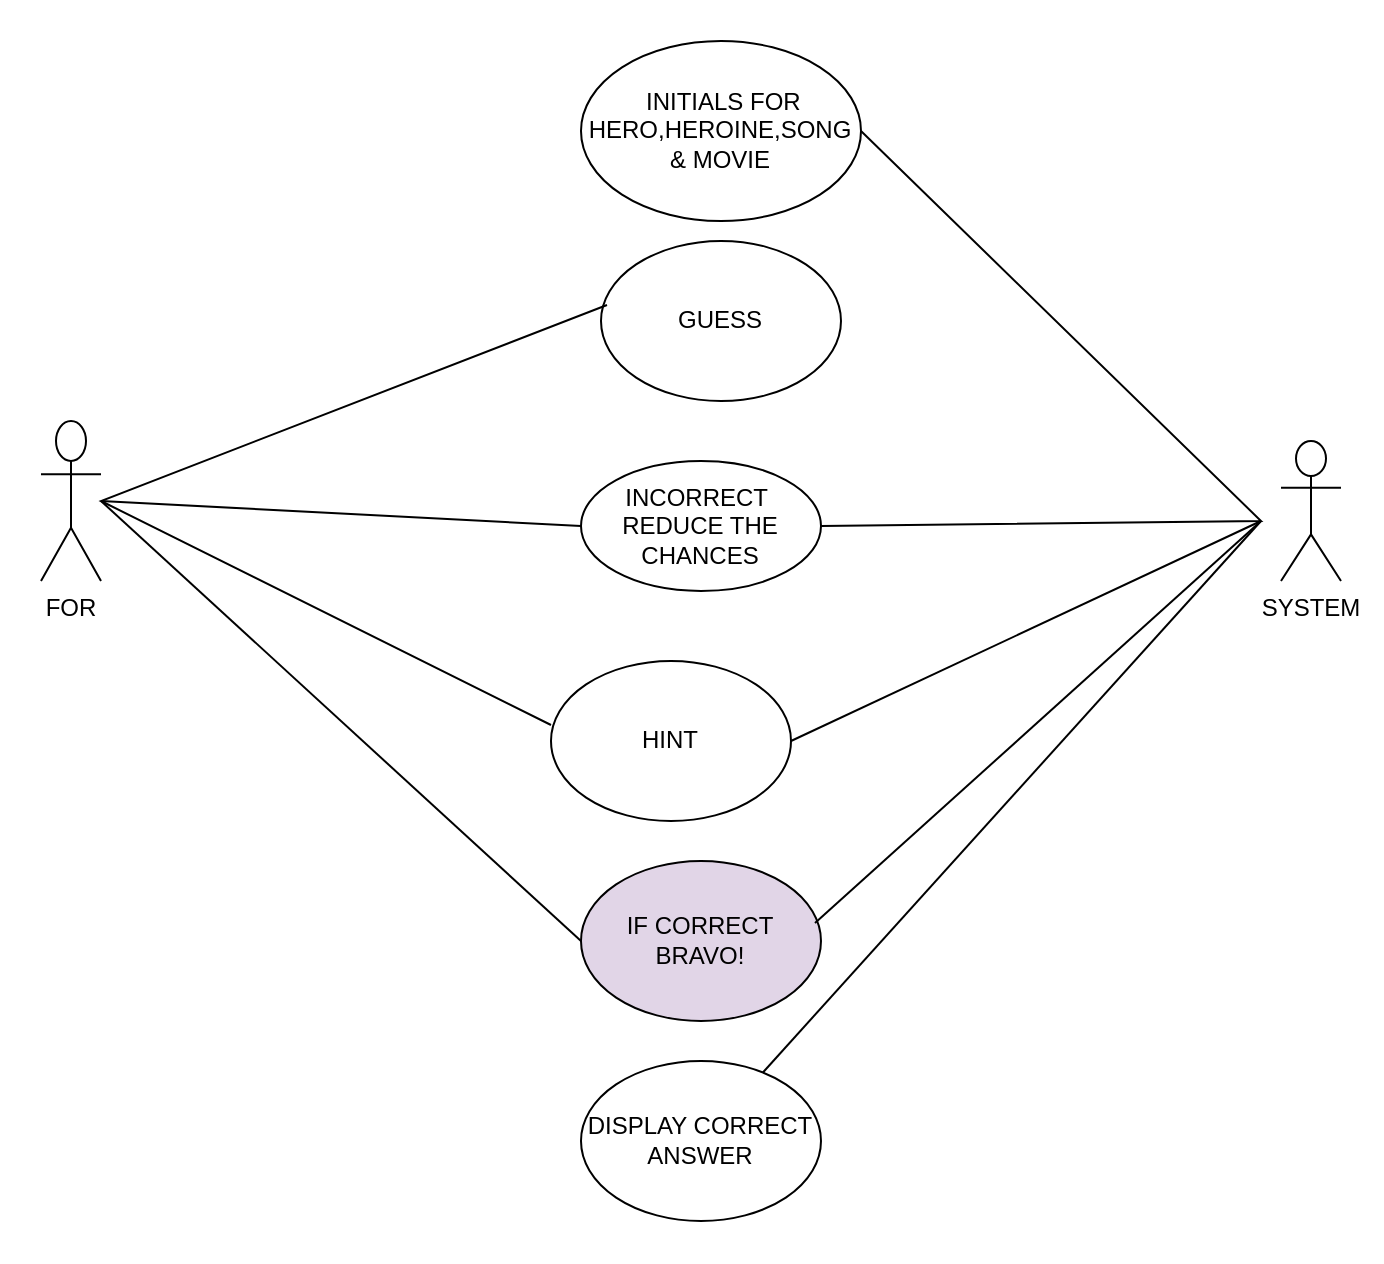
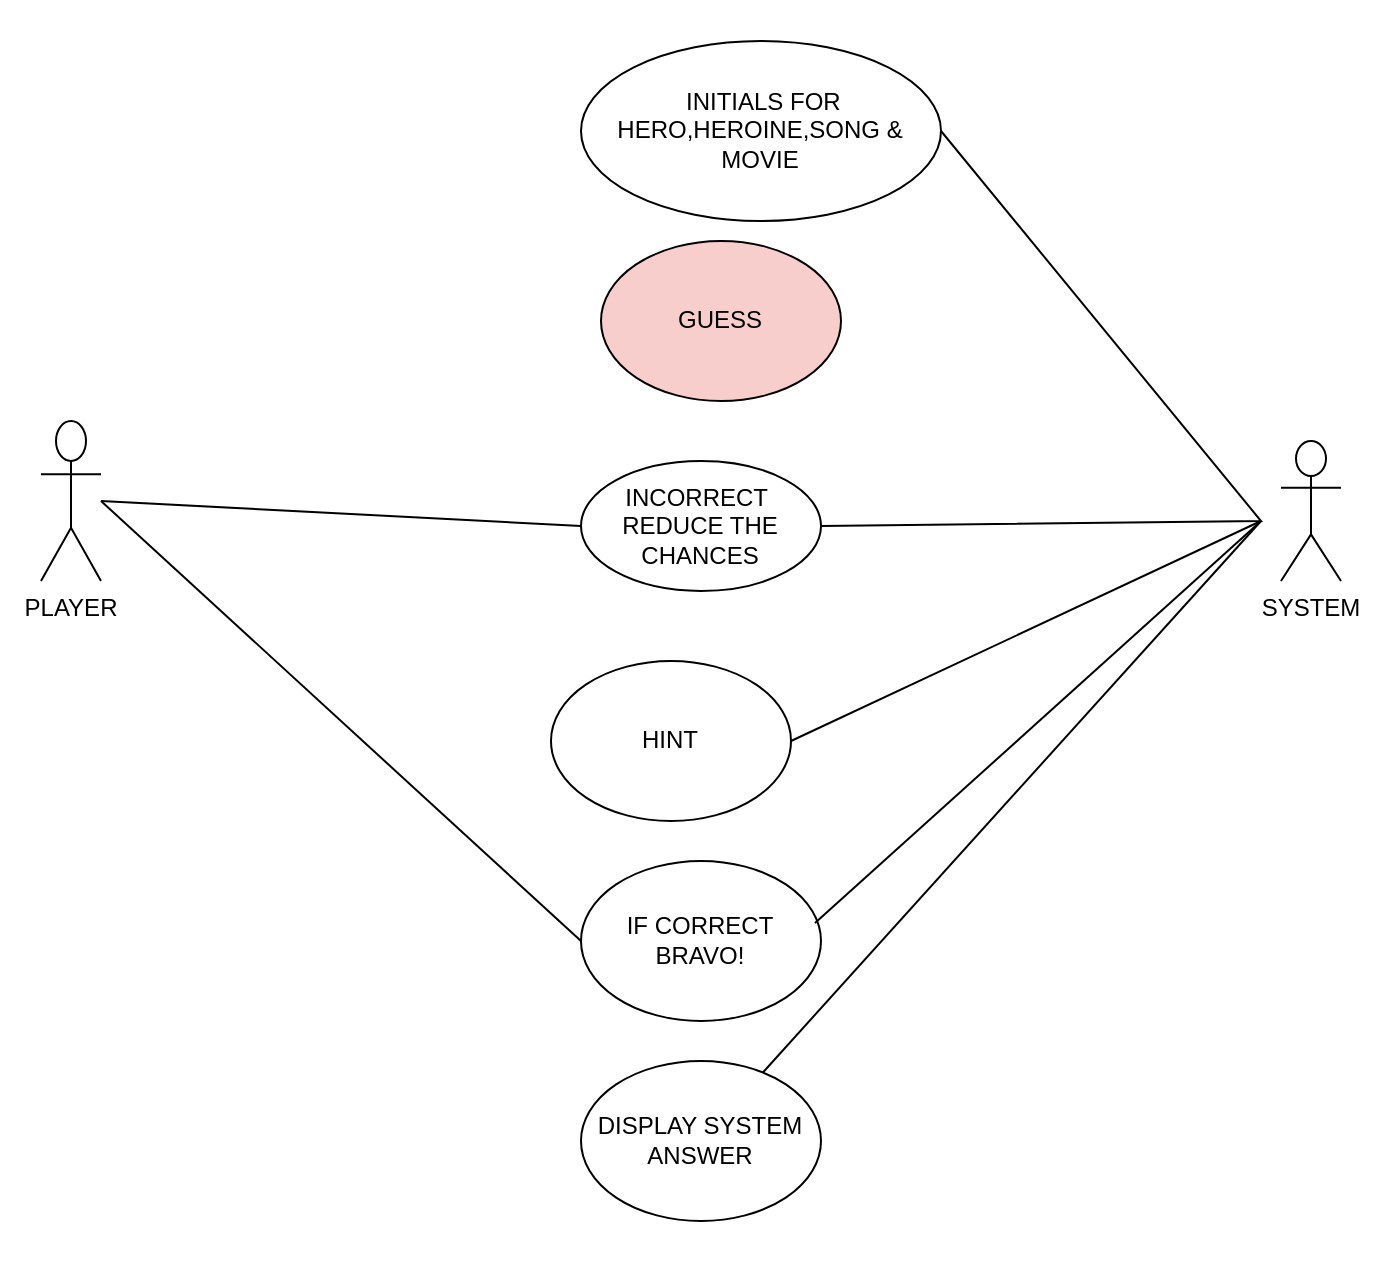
(721, 131) -> (761, 131)
(721, 321) -> (721, 321)
(357, 402) -> none
(72, 609) -> (72, 609)
(701, 941) -> (701, 941)
(701, 1141) -> (701, 1141)
